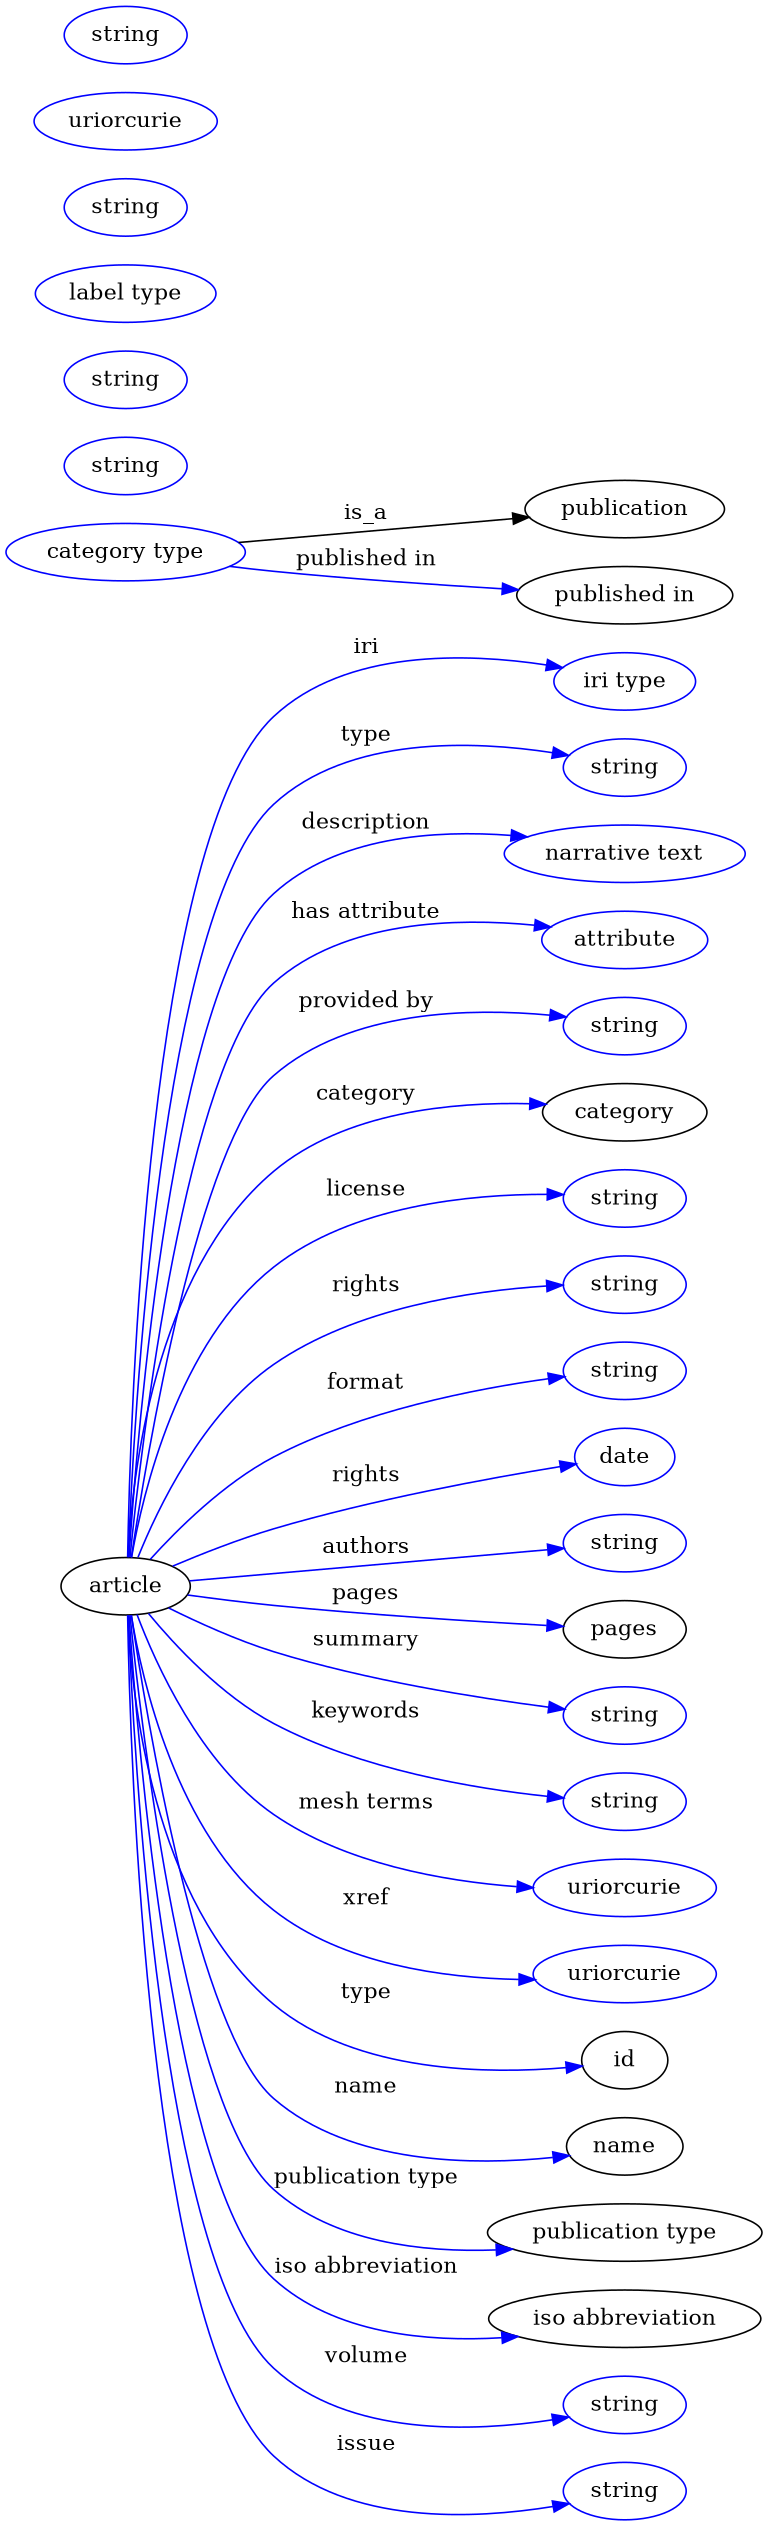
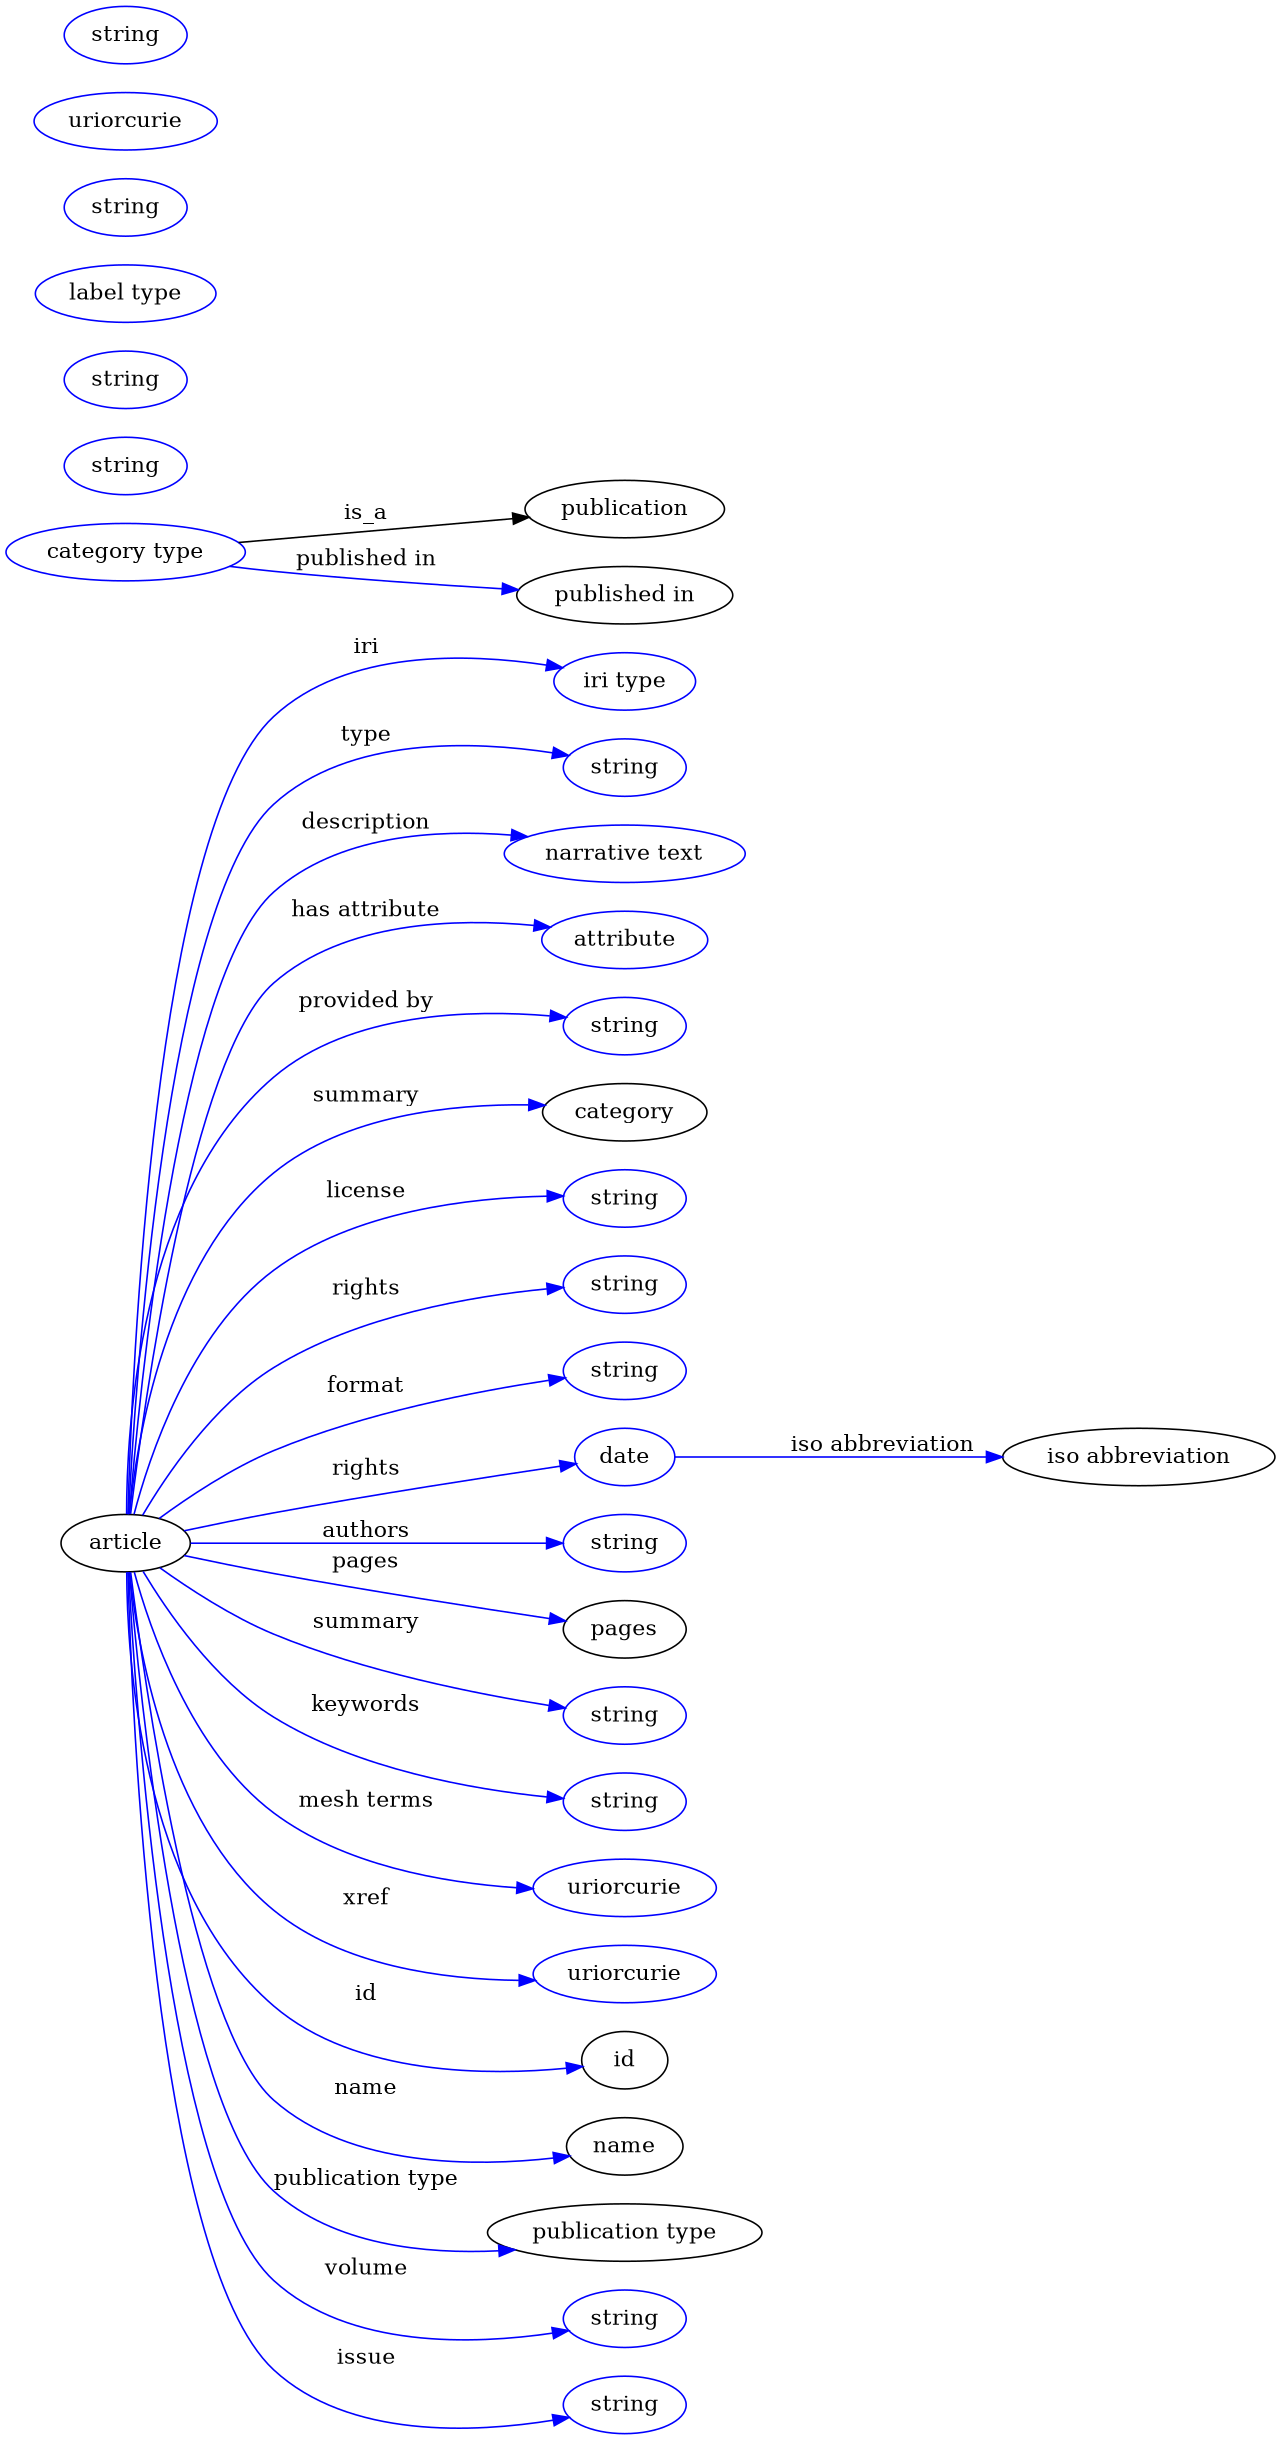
(366, 1094) -> (366, 1096)
(366, 1992) -> (366, 1994)
(190, 2075) -> (831, 1457)
